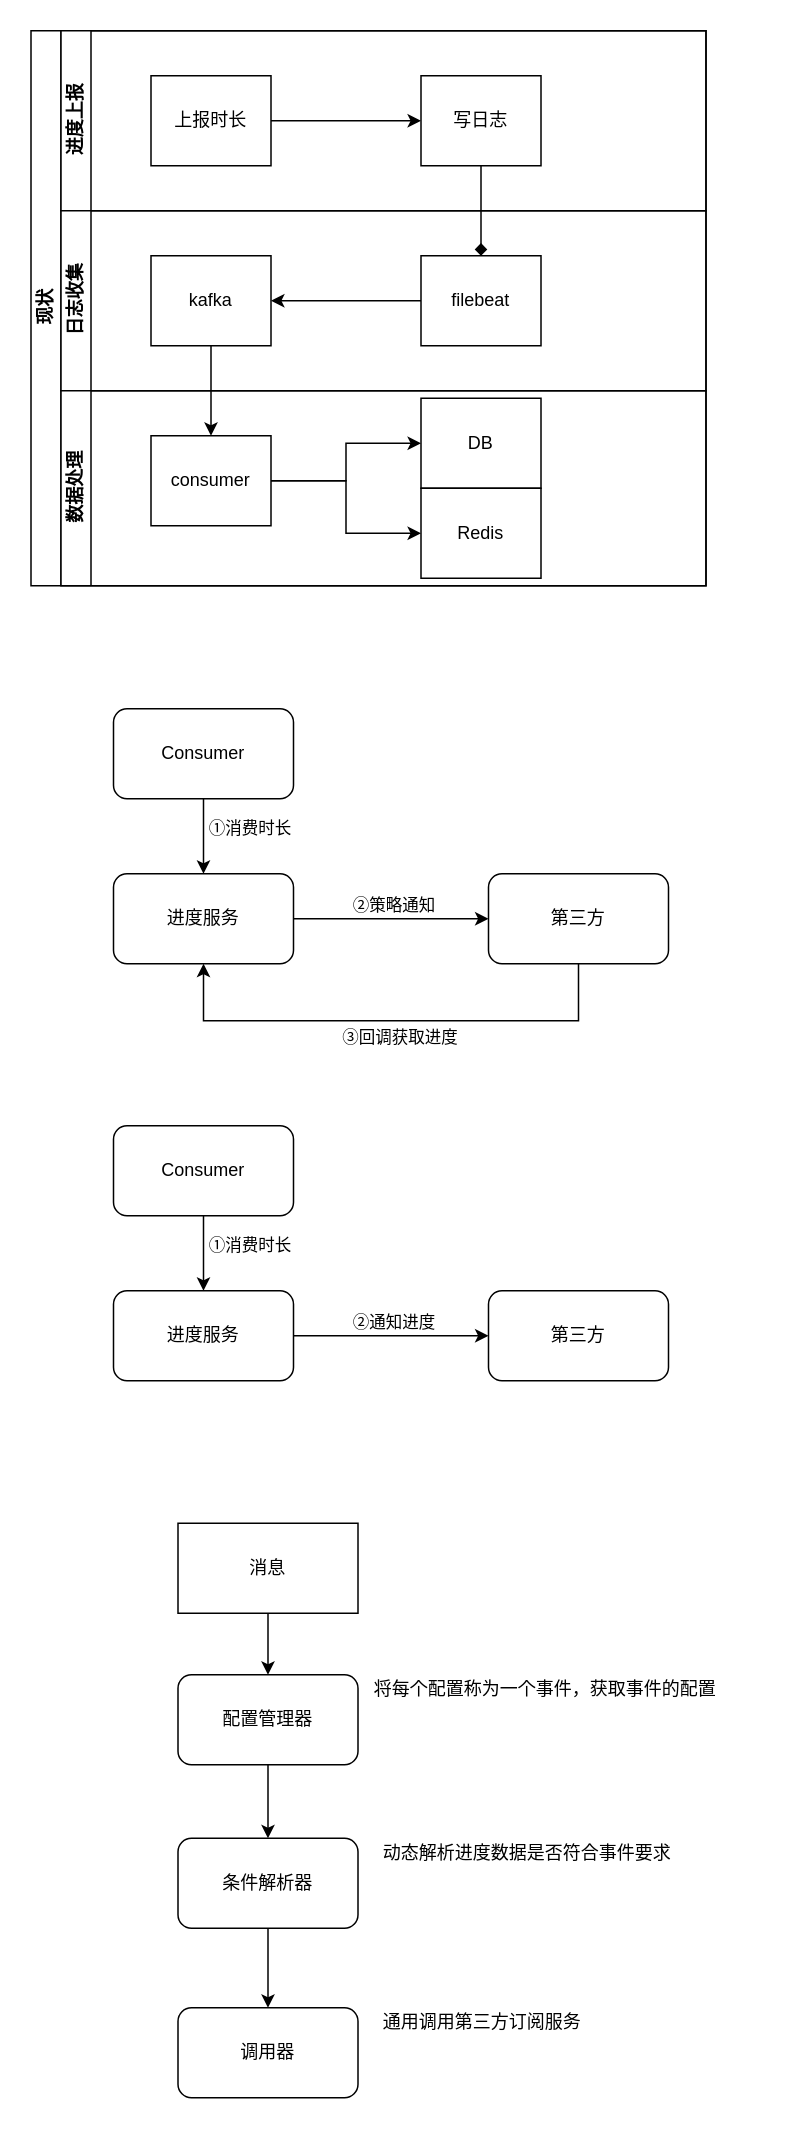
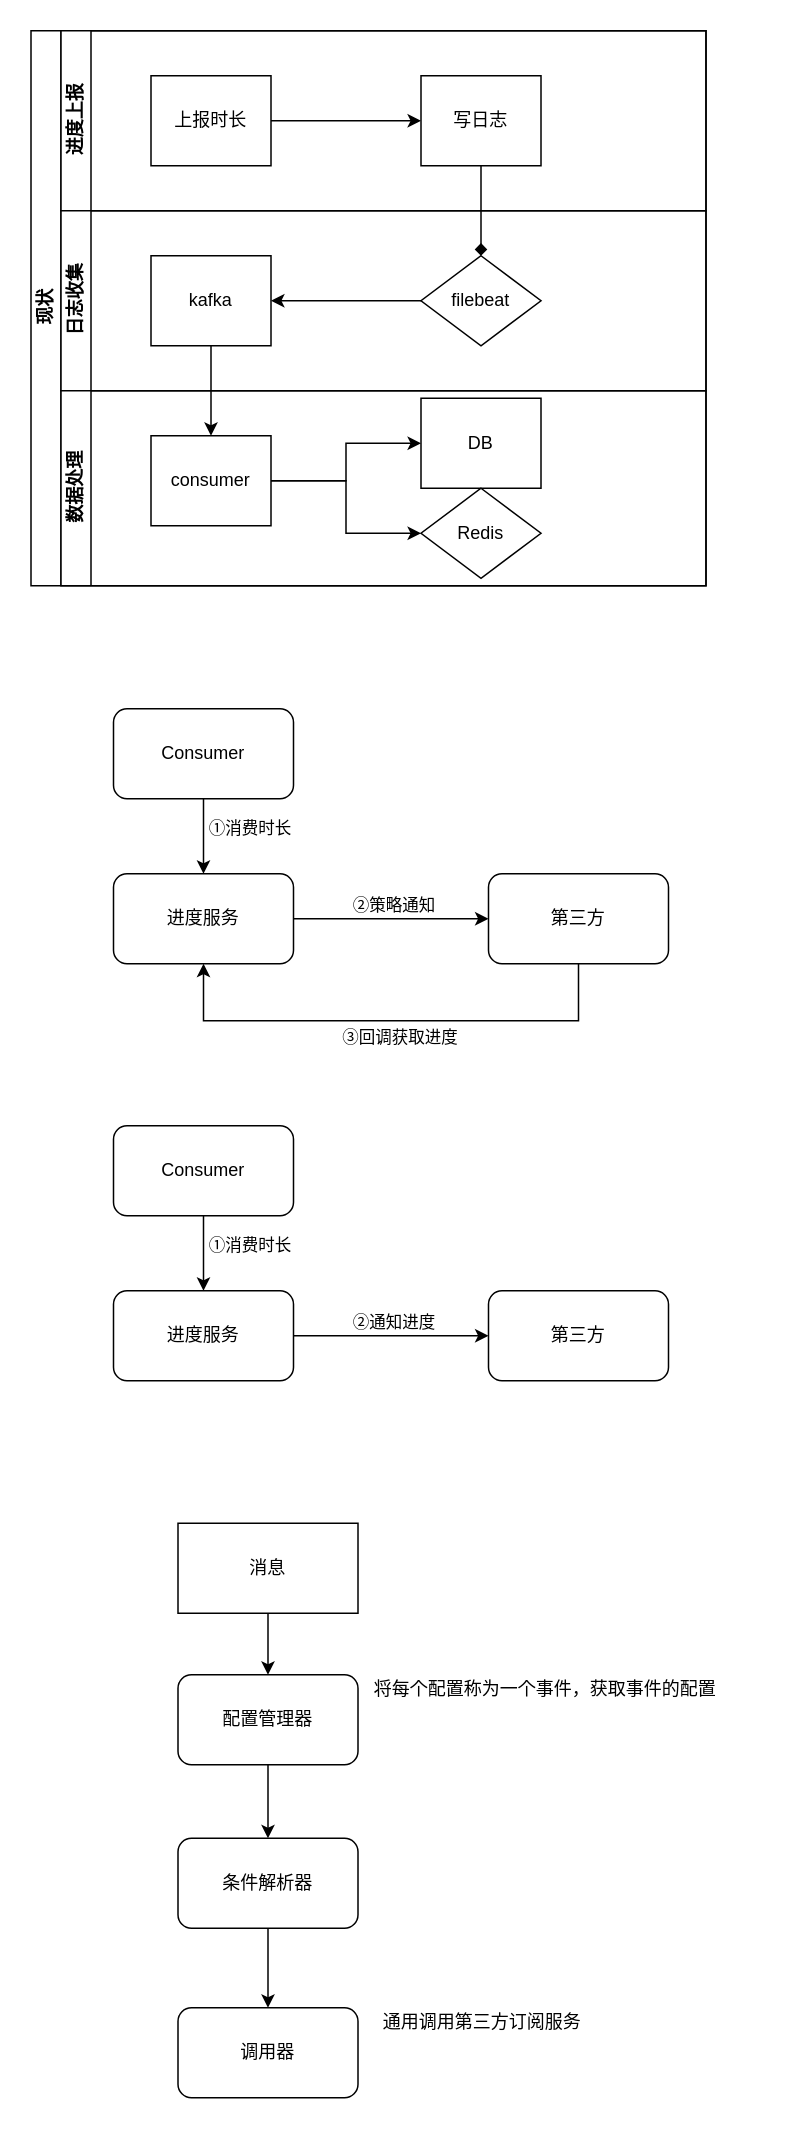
(481, 301) -> (481, 301)
(481, 533) -> (481, 533)
(569, 1853) -> none
